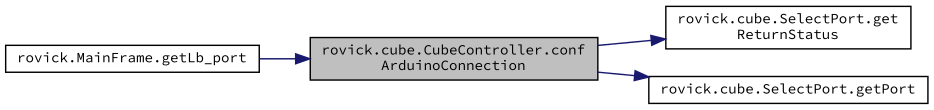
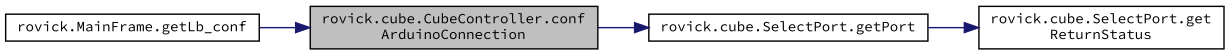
(624, 43) -> (946, 28)
(132, 59) -> (132, 28)
